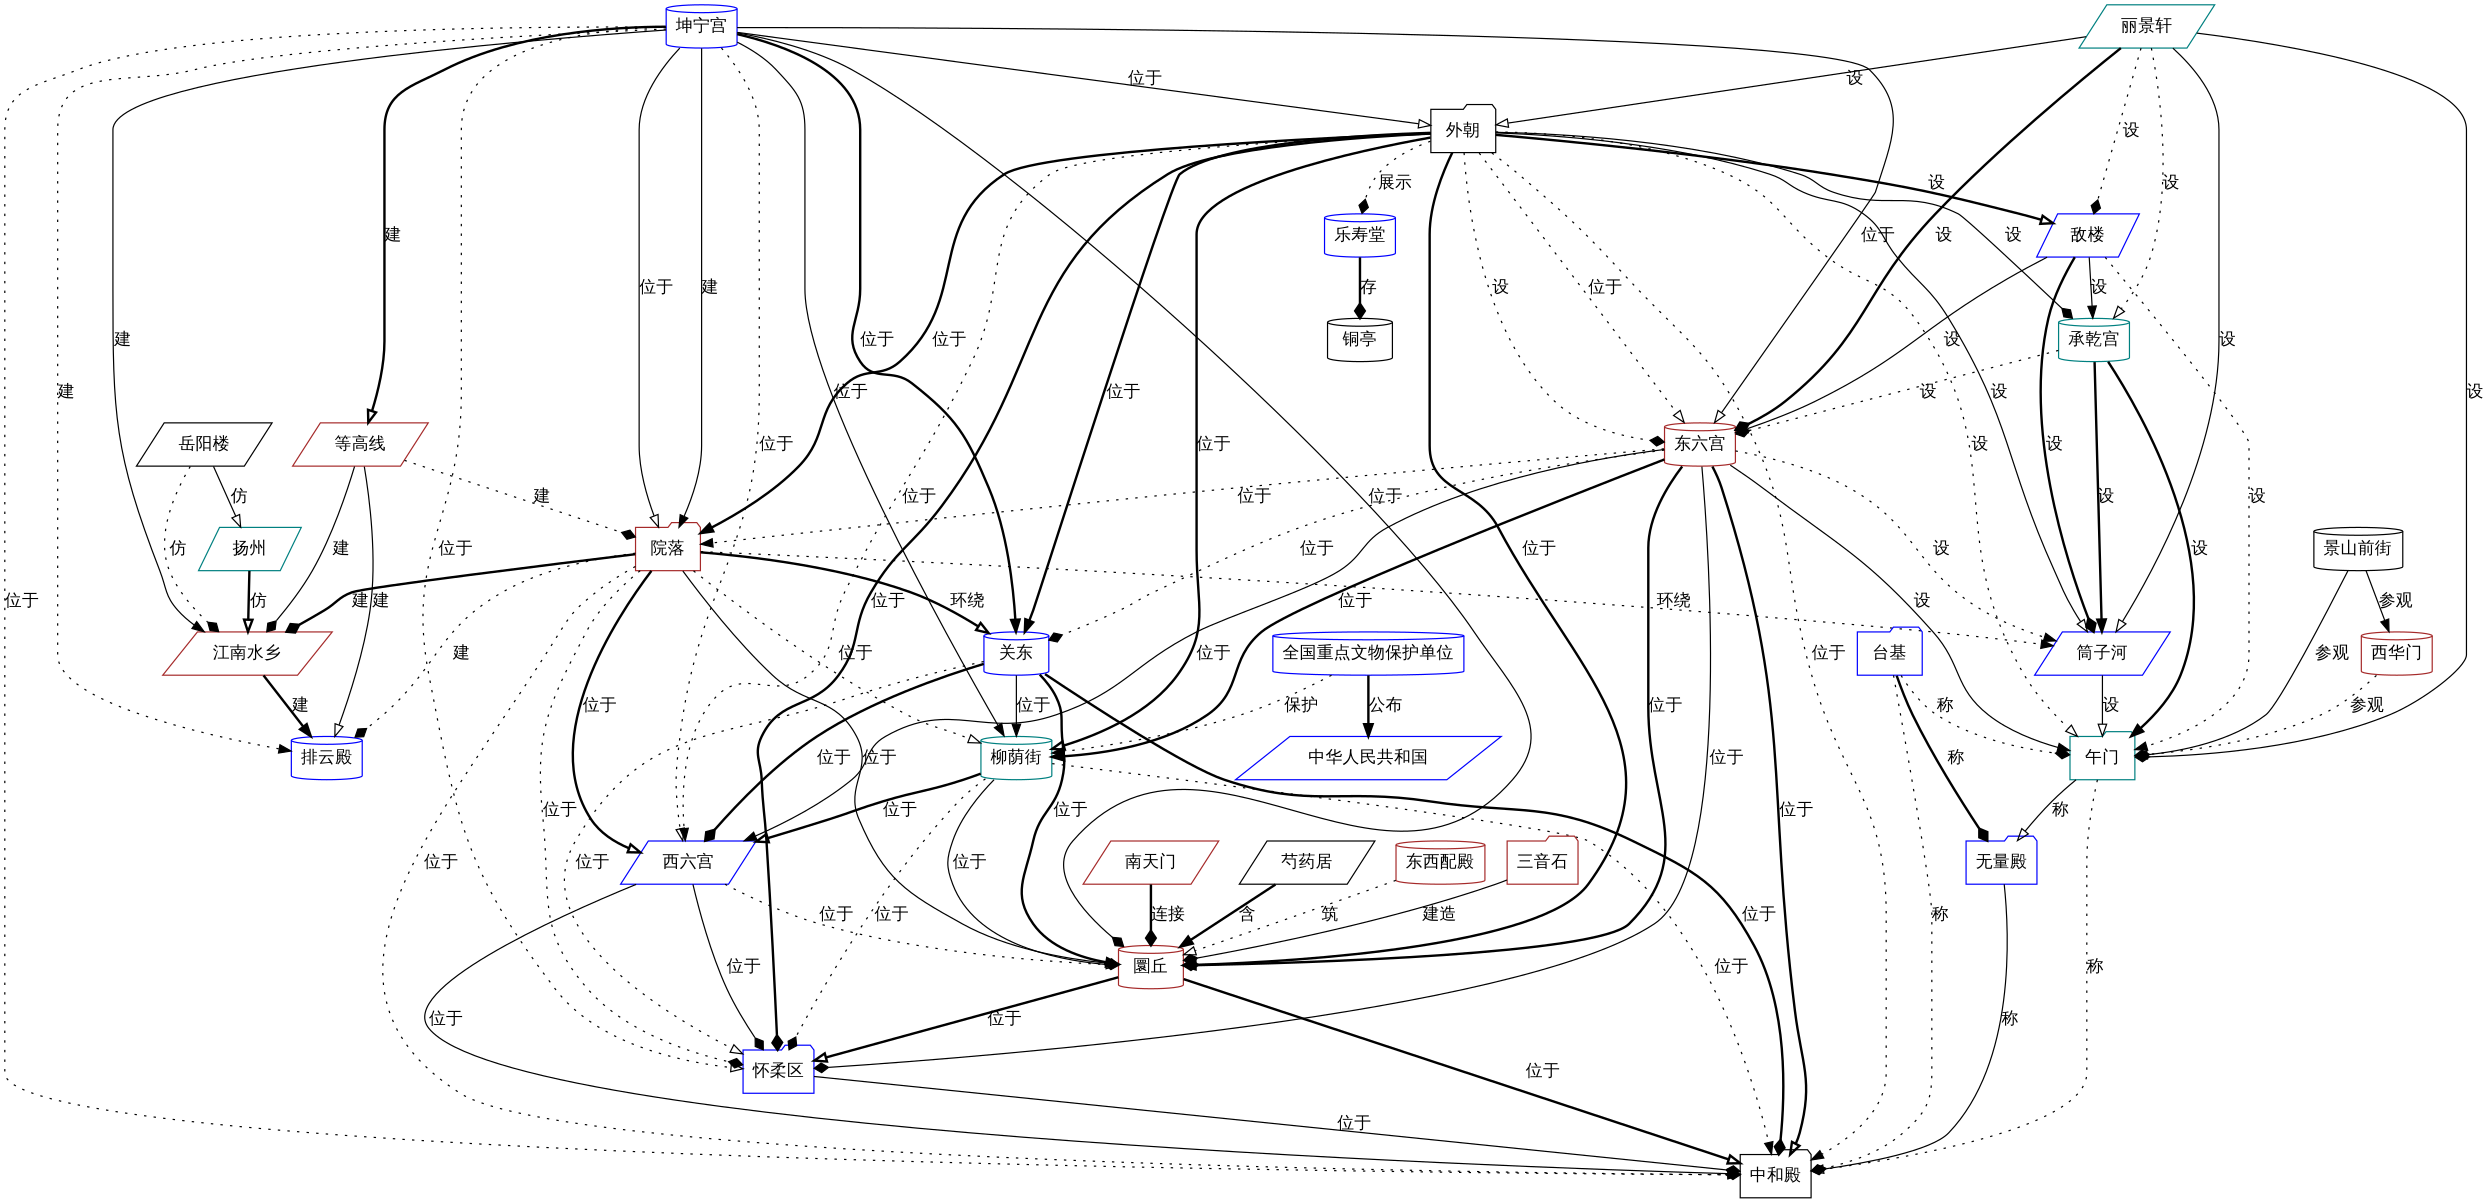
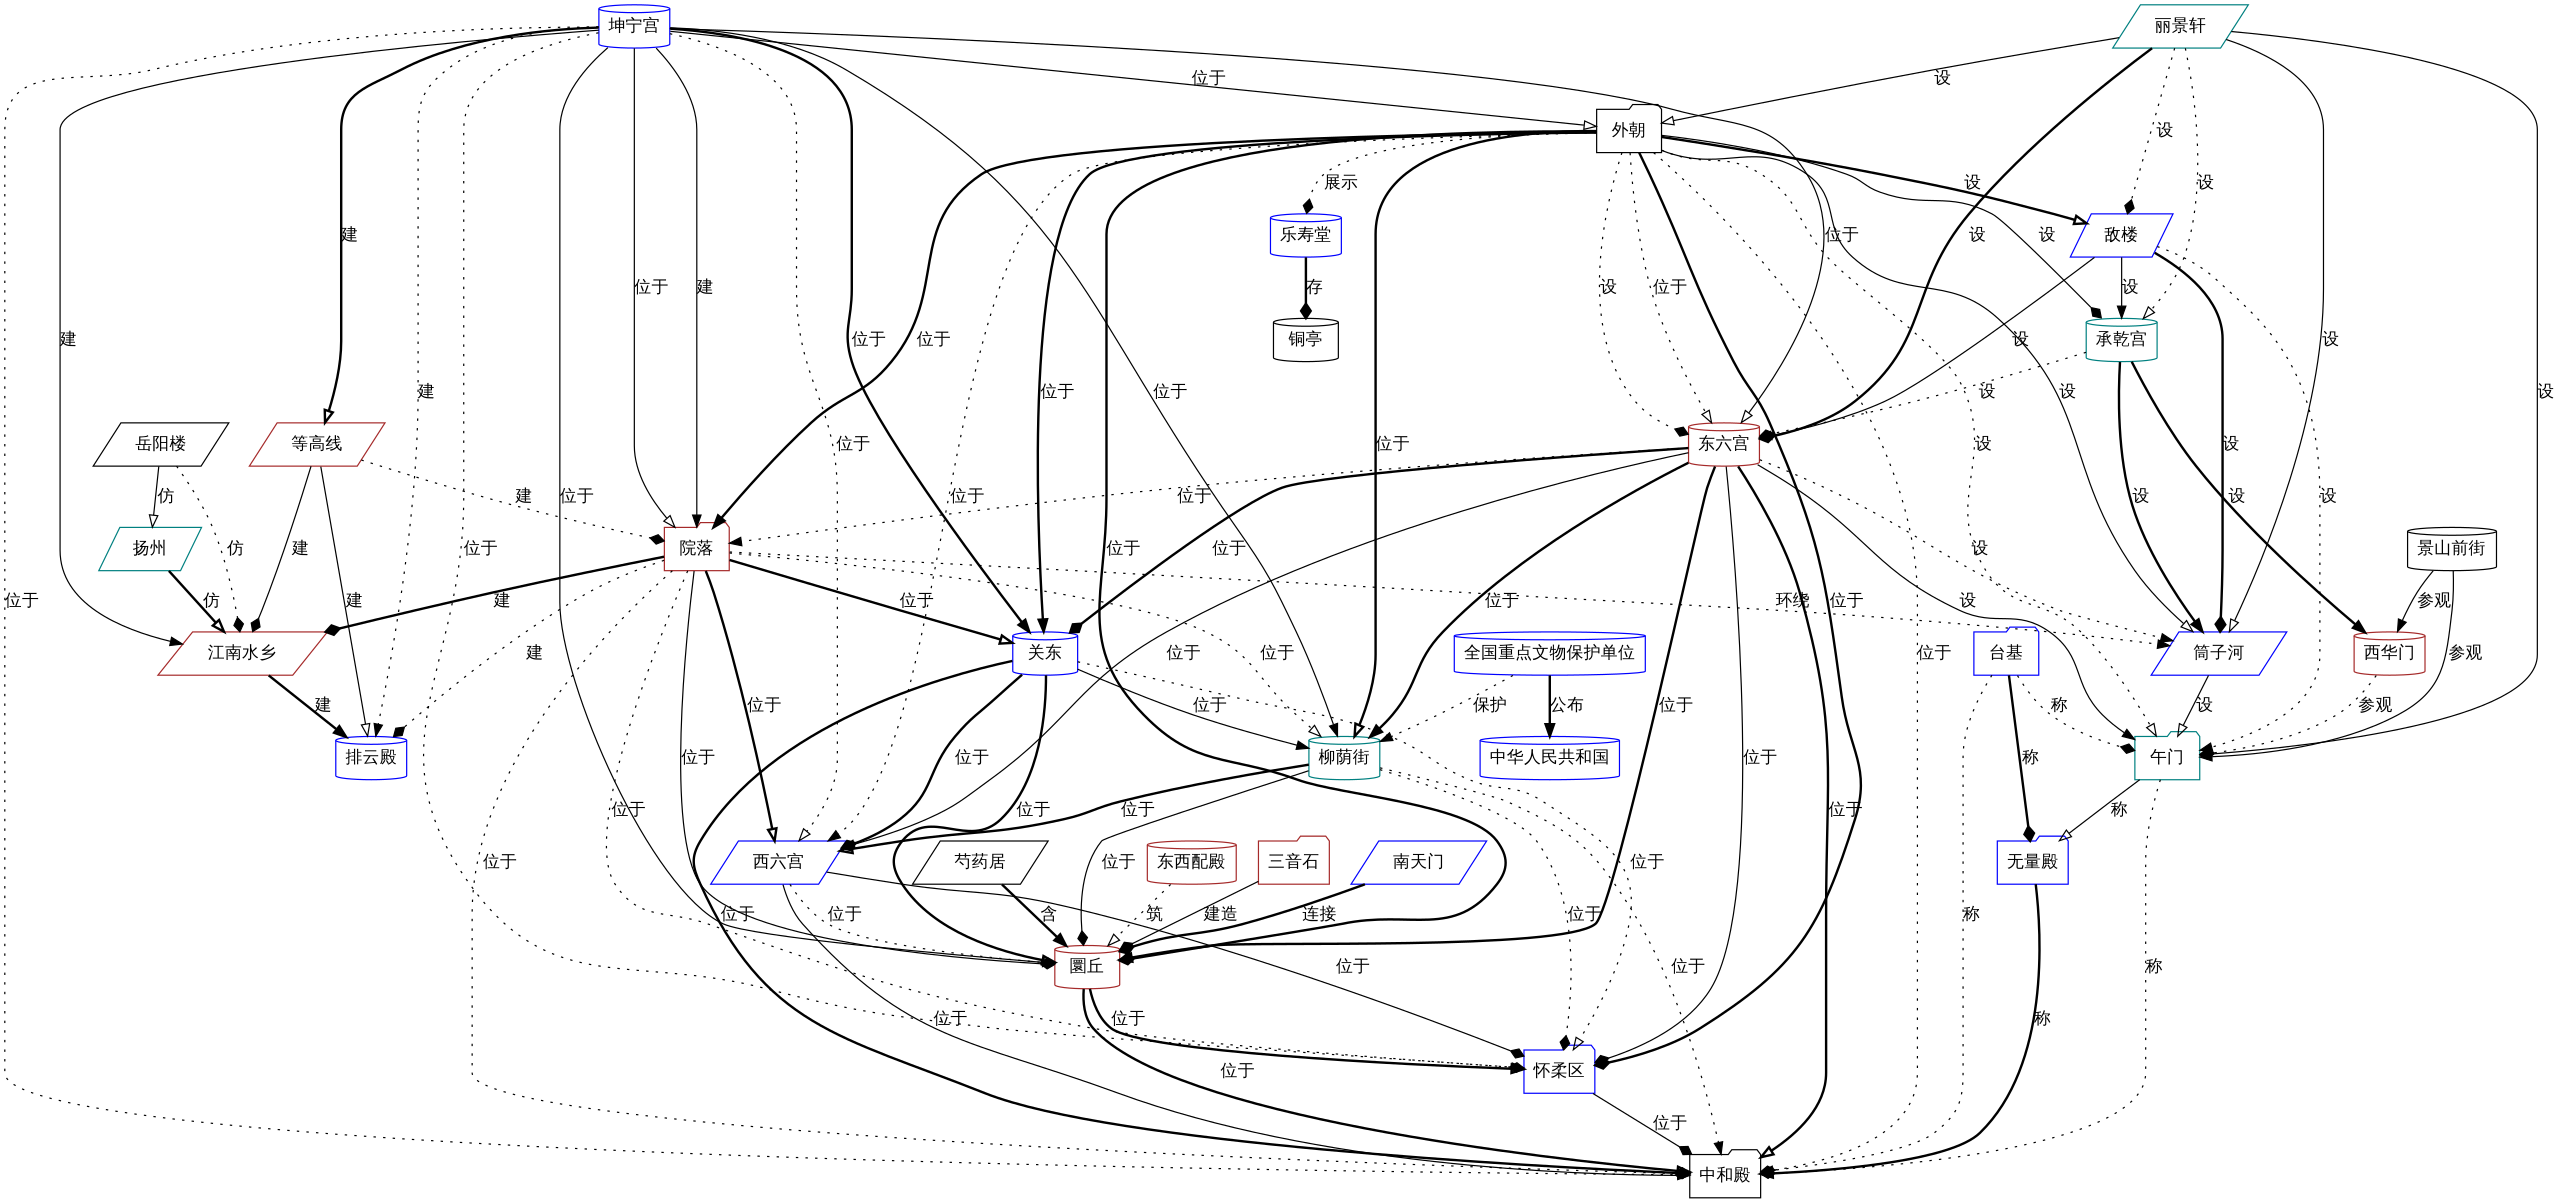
(1354, 510) -> (1299, 484)
(2187, 544) -> (2235, 511)
(968, 601) -> (917, 601)
(1368, 758) -> (1550, 758)
(1151, 863) -> (1419, 863)
(1983, 1078) -> (1995, 1114)
